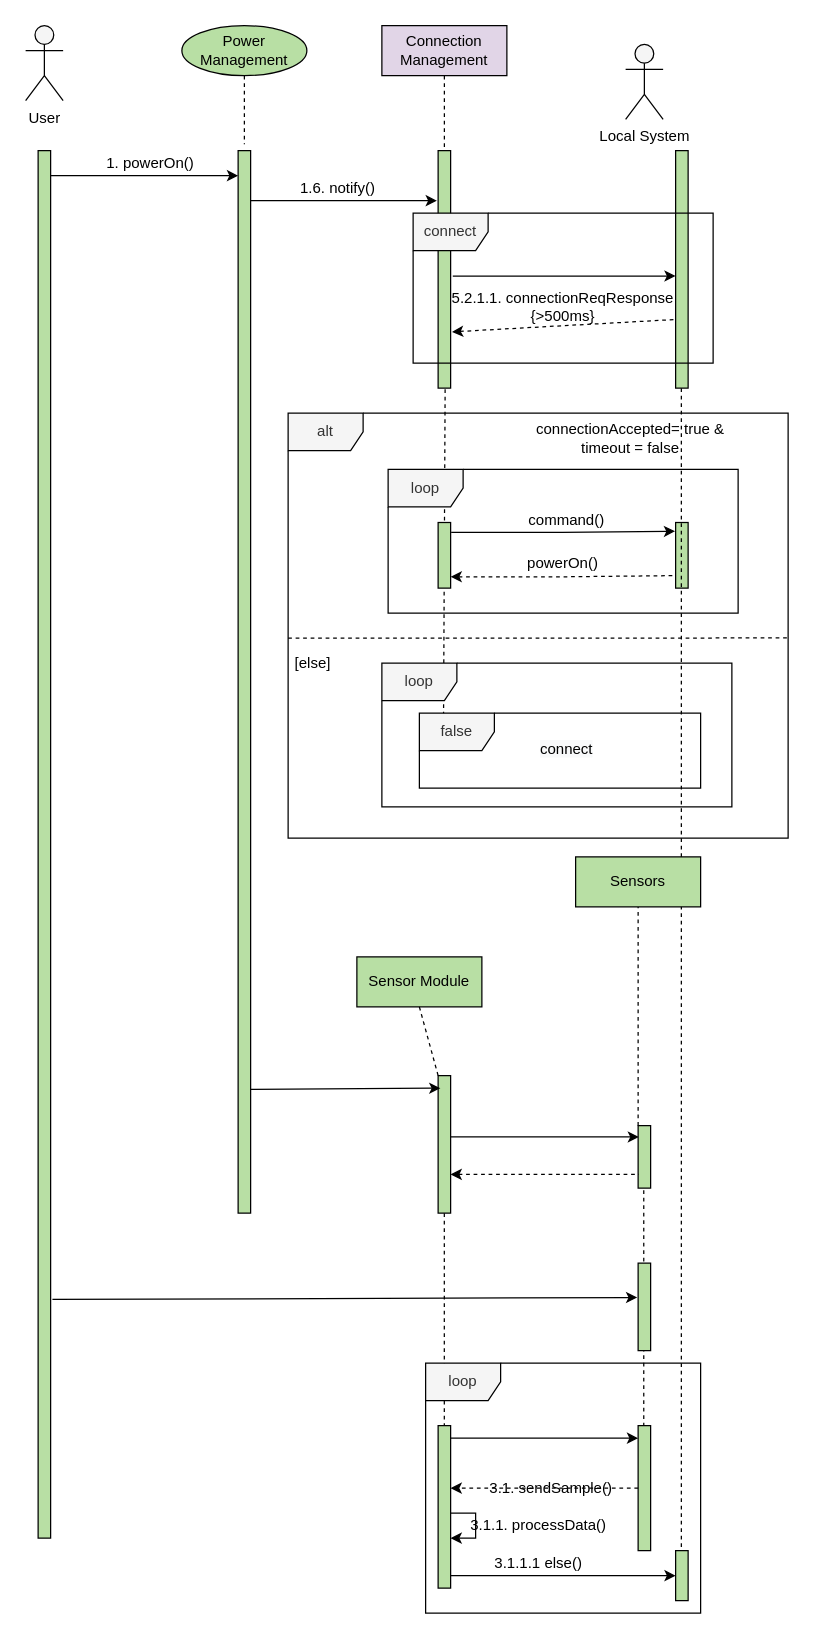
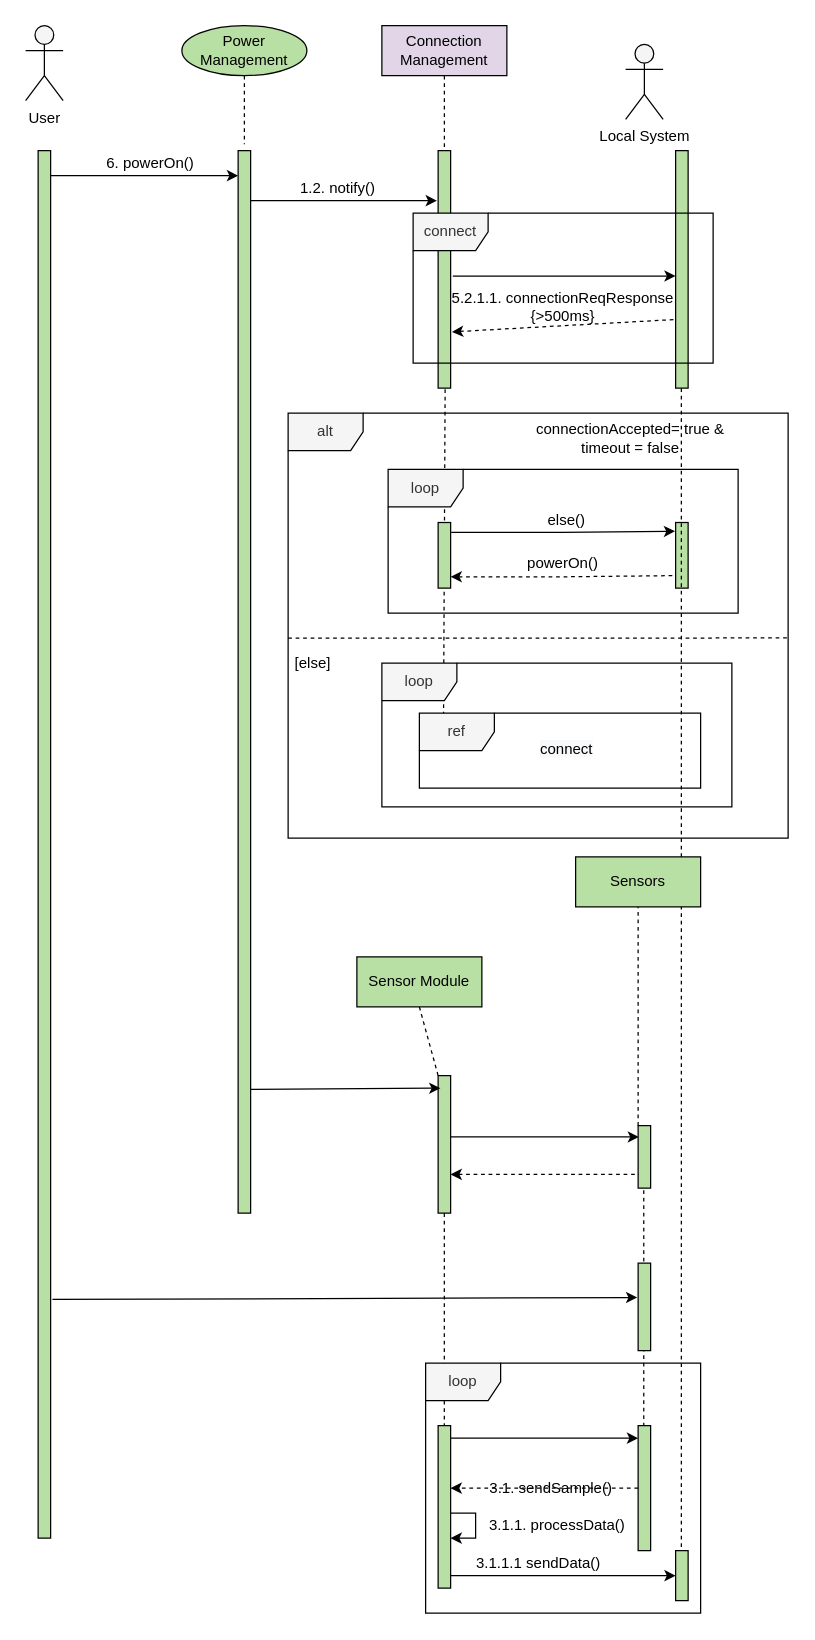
(151, 163) -> (151, 163)
(338, 188) -> (338, 188)
(567, 521) -> (567, 521)
(457, 732) -> (457, 732)
(538, 1526) -> (557, 1526)
(539, 1563) -> (539, 1563)
